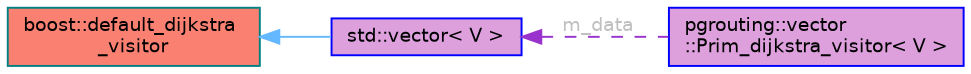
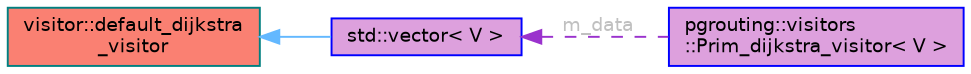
(134, 37) -> (134, 37)
(816, 37) -> (816, 37)
